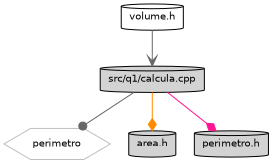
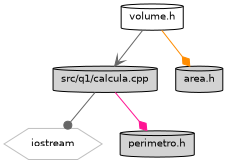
(152, 105) -> (172, 43)
(57, 144) -> (53, 144)
